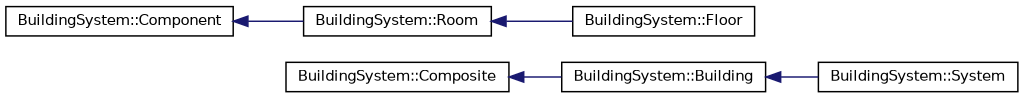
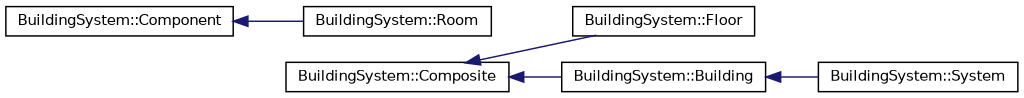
(540, 21) -> (538, 48)
